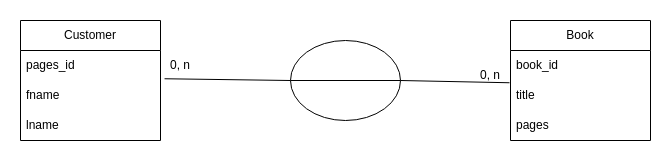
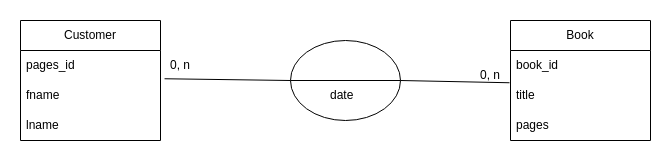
none -> (349, 96)
